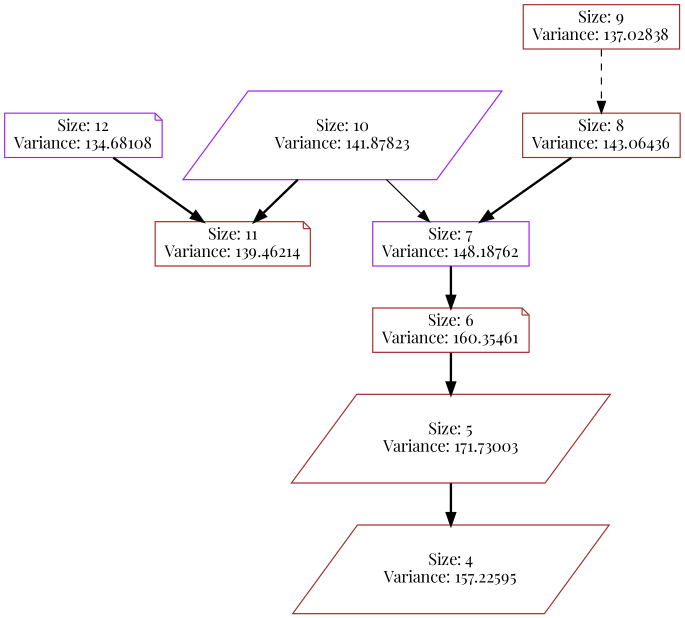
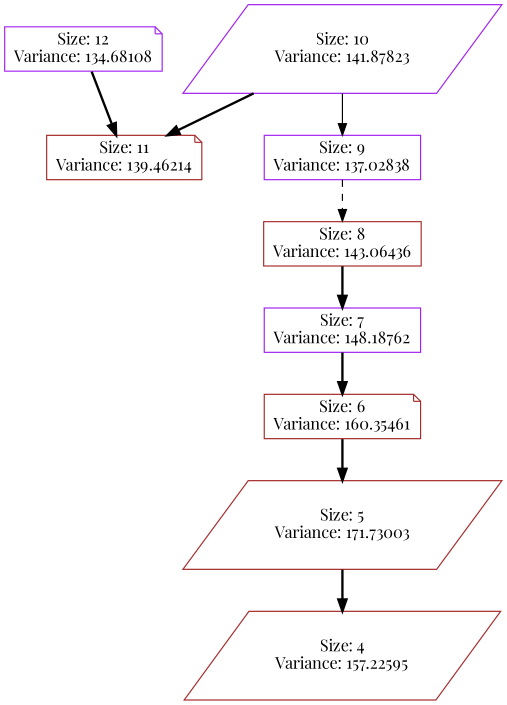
(601, 27) -> (342, 158)
(404, 196) -> (342, 108)
